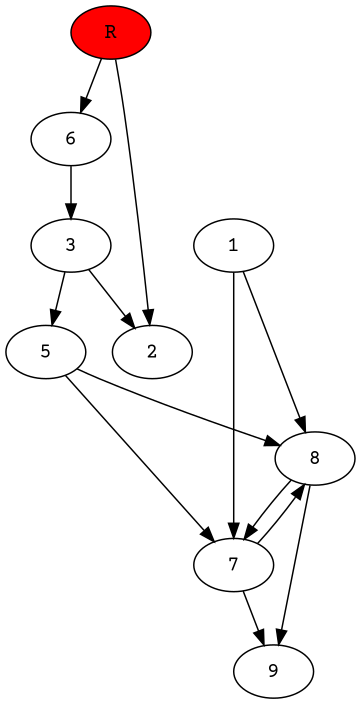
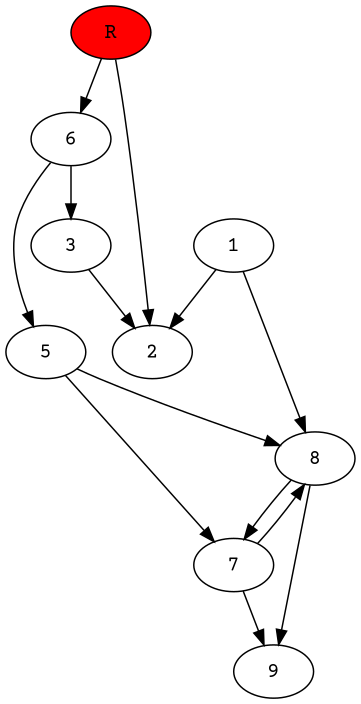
(60, 291) -> (15, 234)
(234, 398) -> (198, 293)
